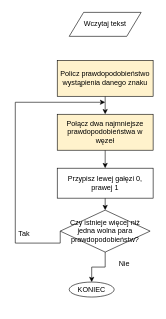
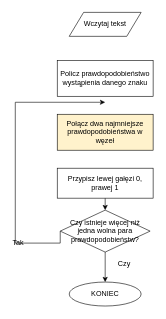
(105, 78) -> (105, 78)
(105, 108) -> none
(105, 162) -> none
(24, 234) -> (18, 243)
(125, 264) -> (125, 264)
(92, 290) -> (105, 294)
